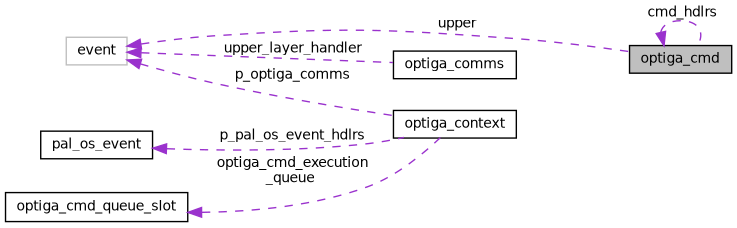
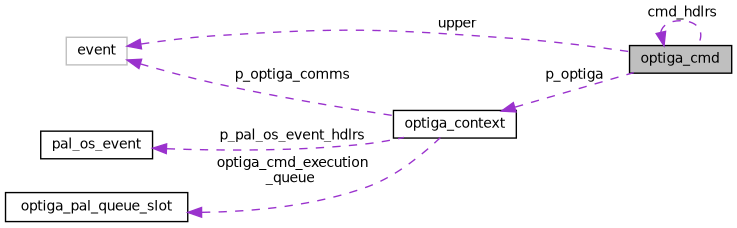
(455, 65) -> none
none -> (574, 90)
(97, 207) -> (97, 207)
